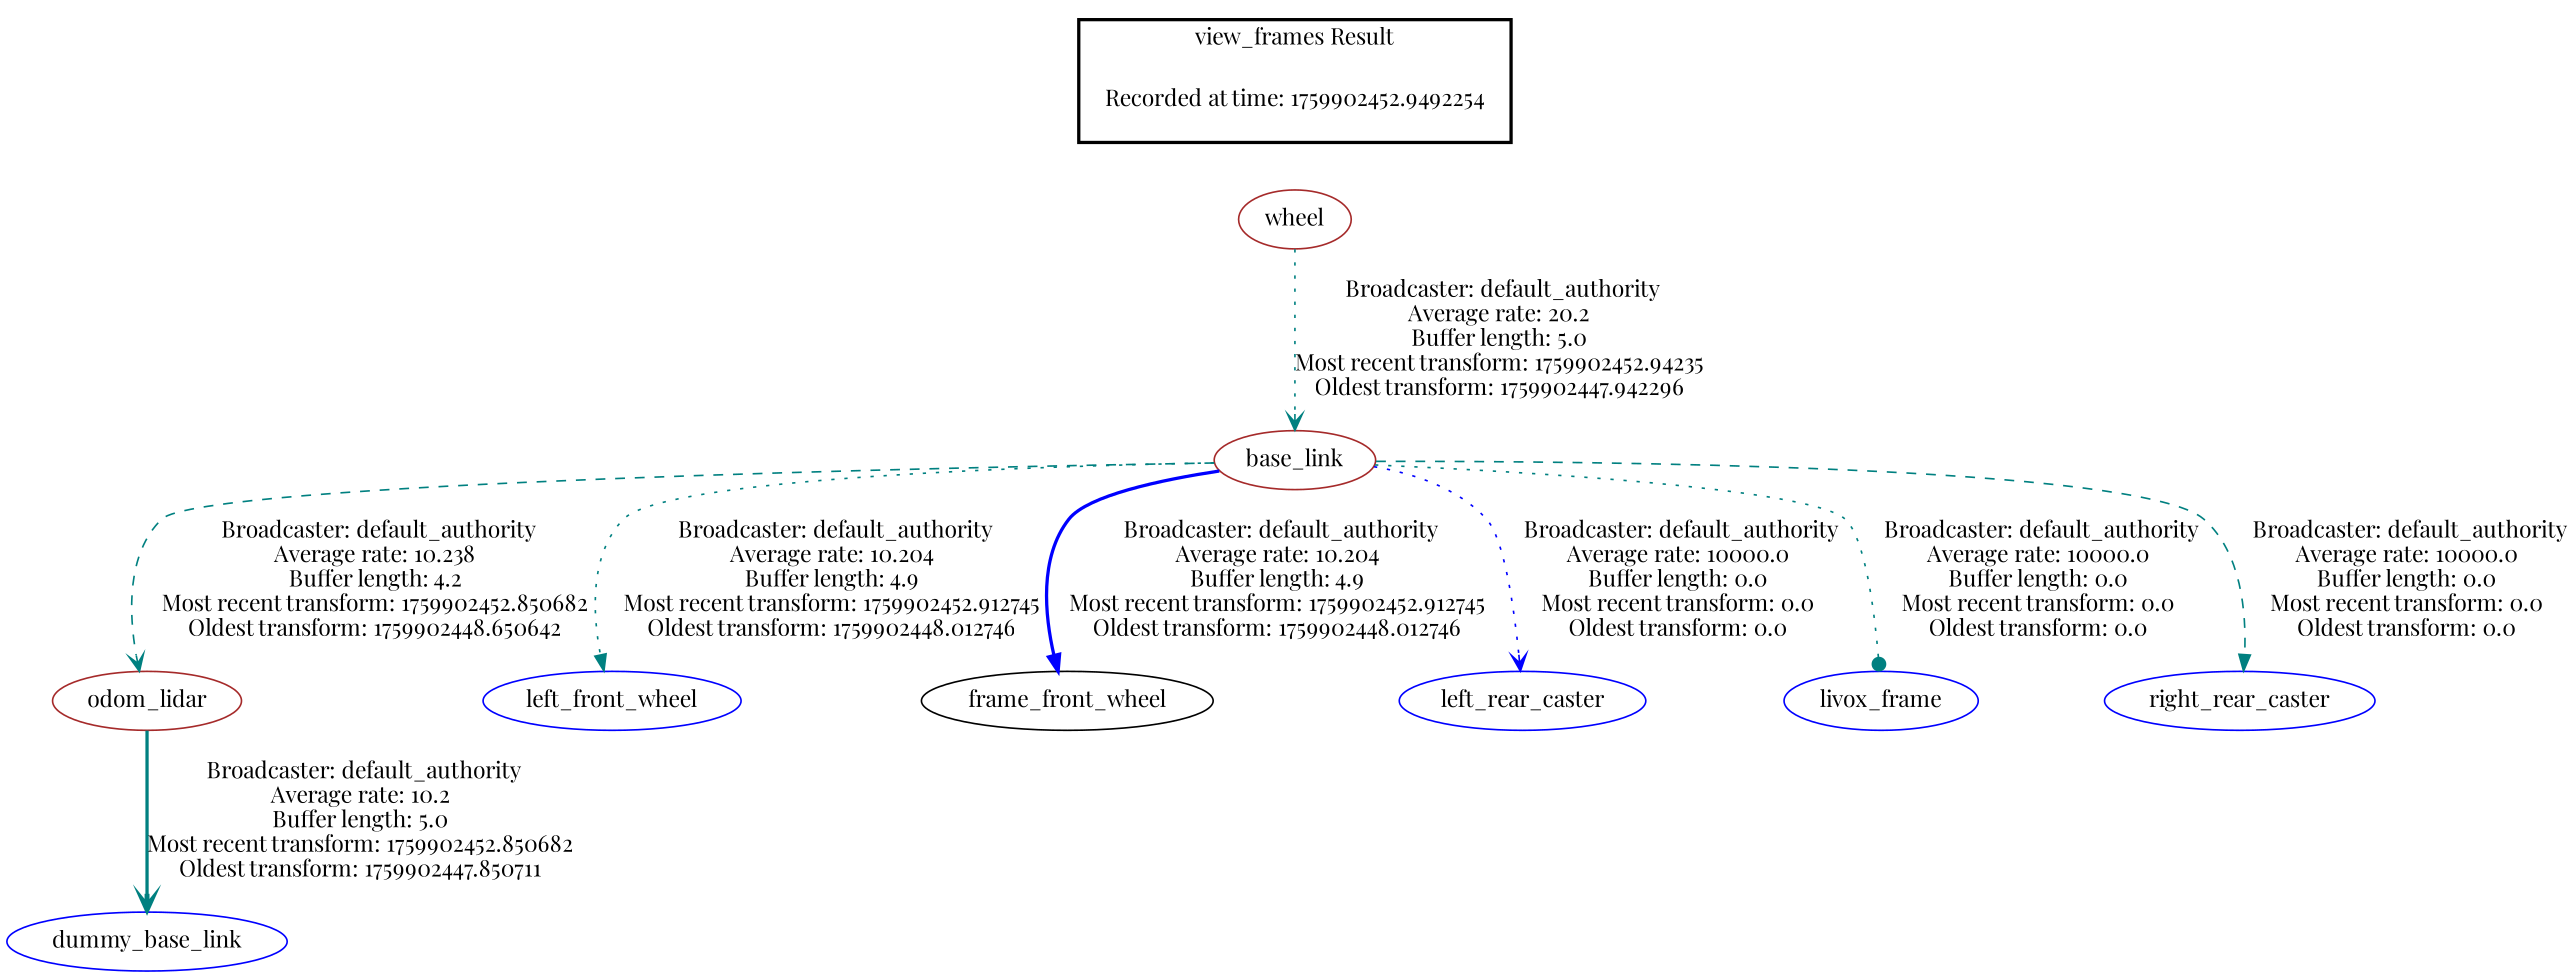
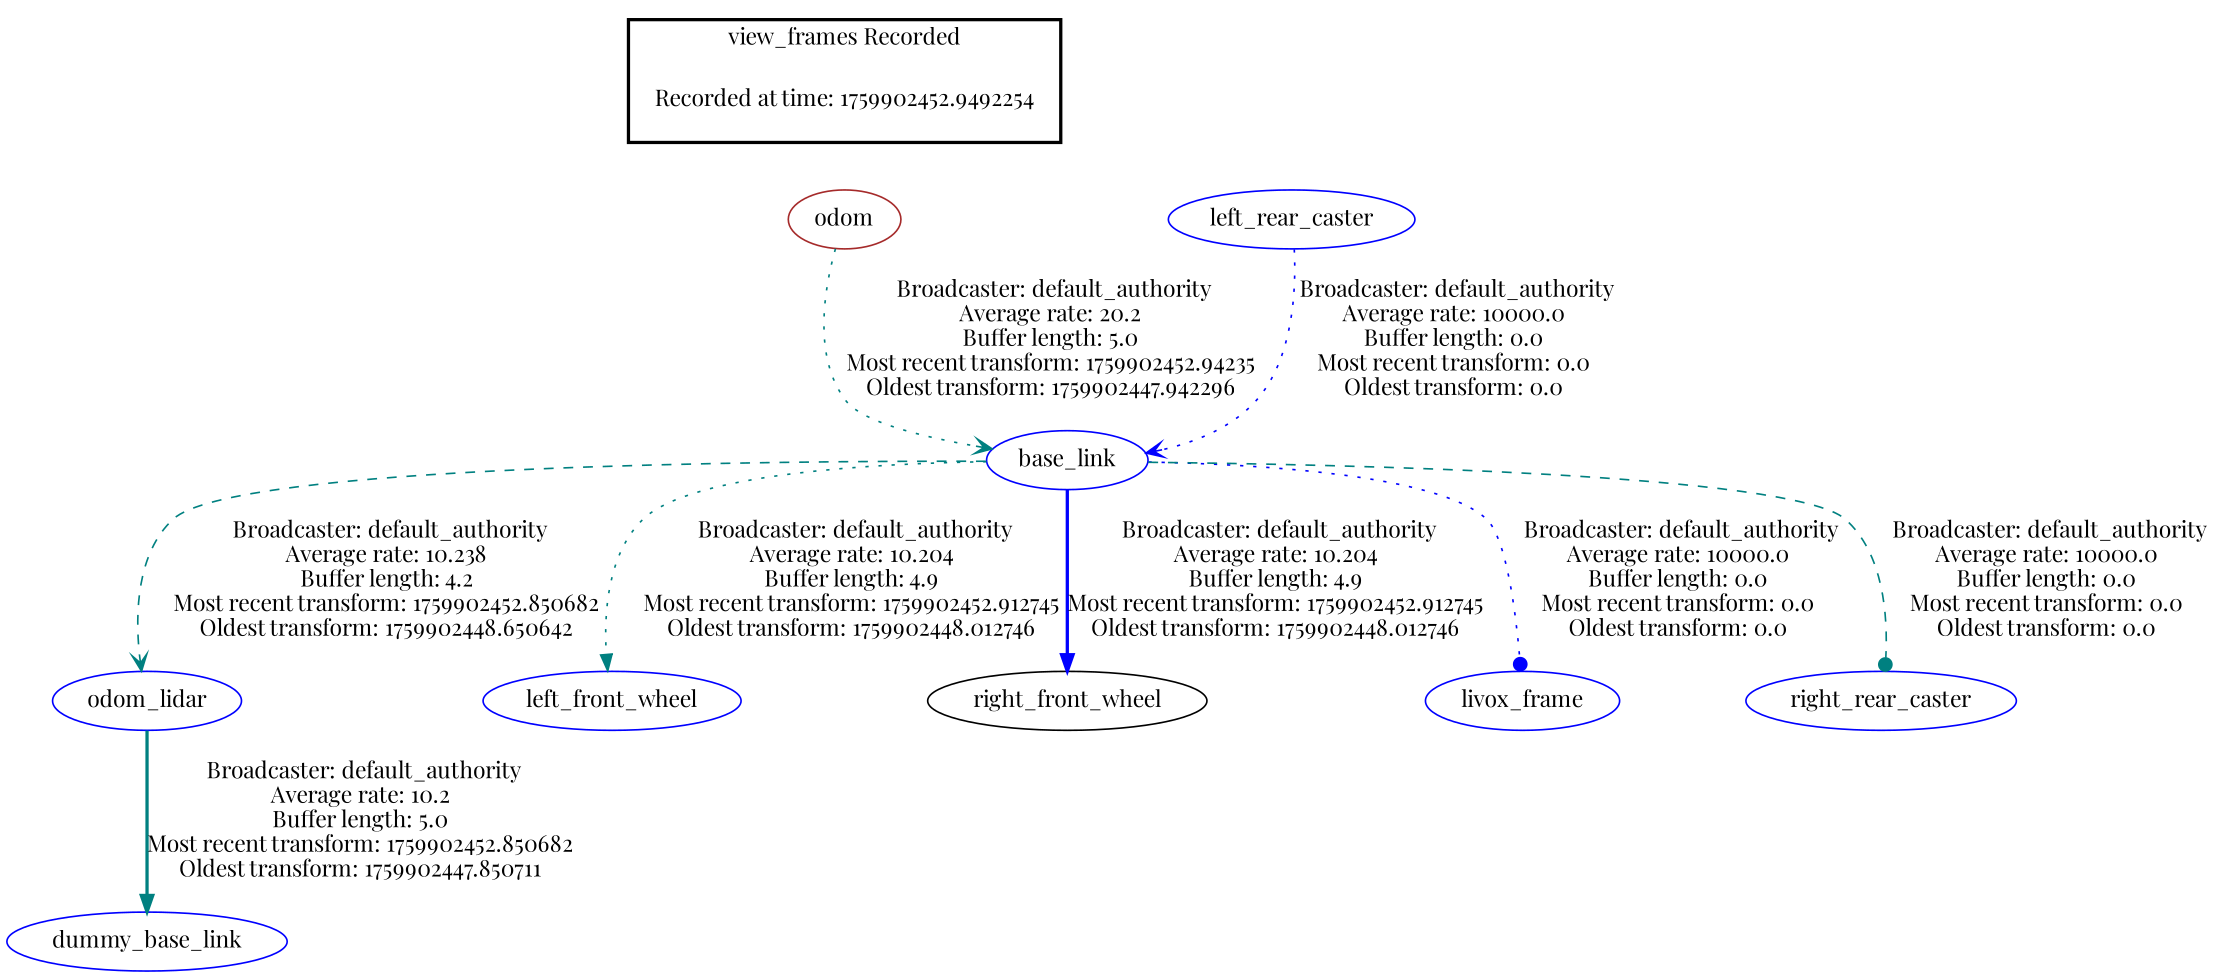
(1295, 38) -> (845, 38)
(1295, 219) -> (845, 219)
(1295, 460) -> (1067, 460)
(1865, 471) -> (1574, 476)
(1684, 486) -> (1393, 483)
(1490, 525) -> (1271, 379)
(147, 701) -> (147, 701)
(1067, 701) -> (1067, 701)
(147, 813) -> (147, 813)
